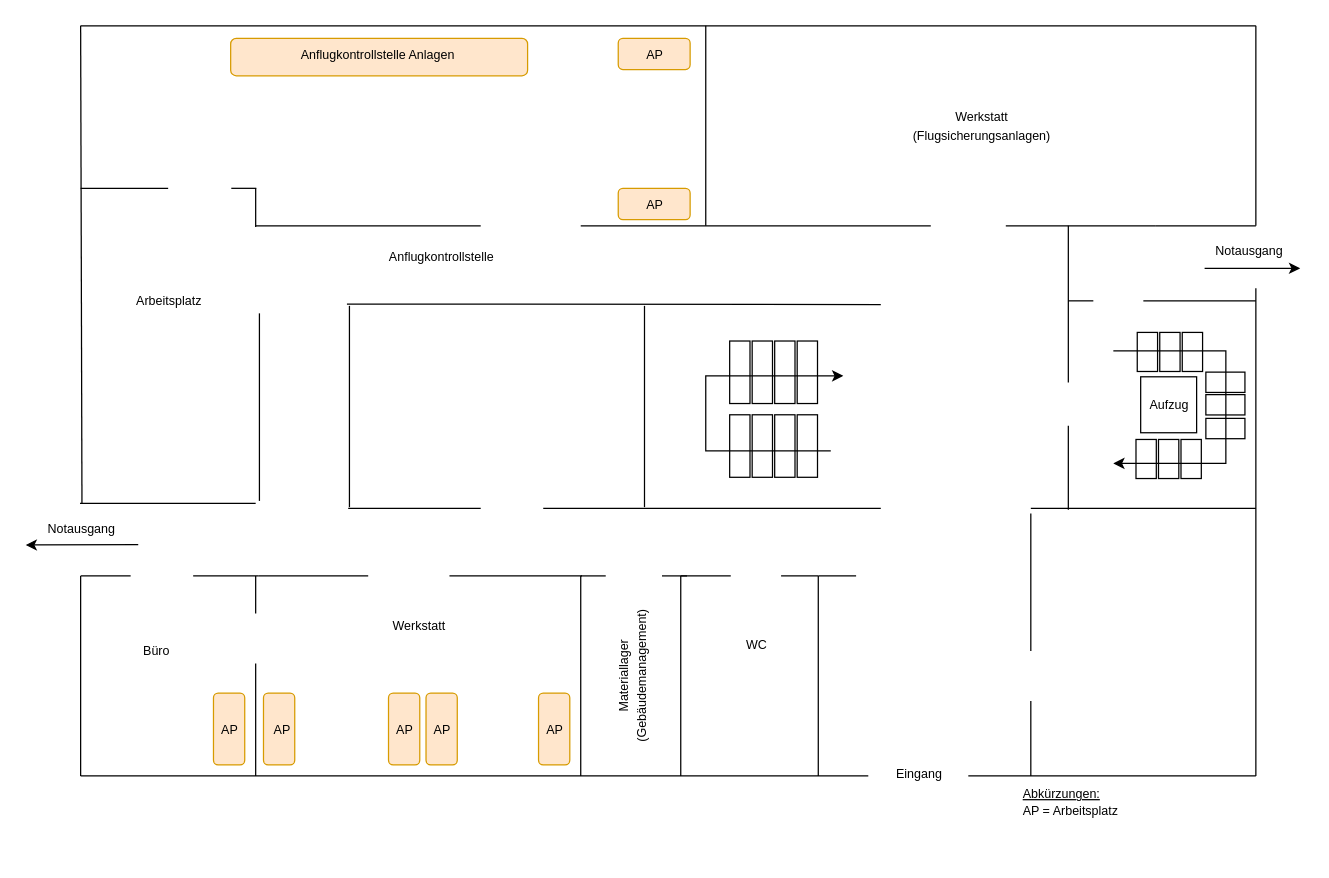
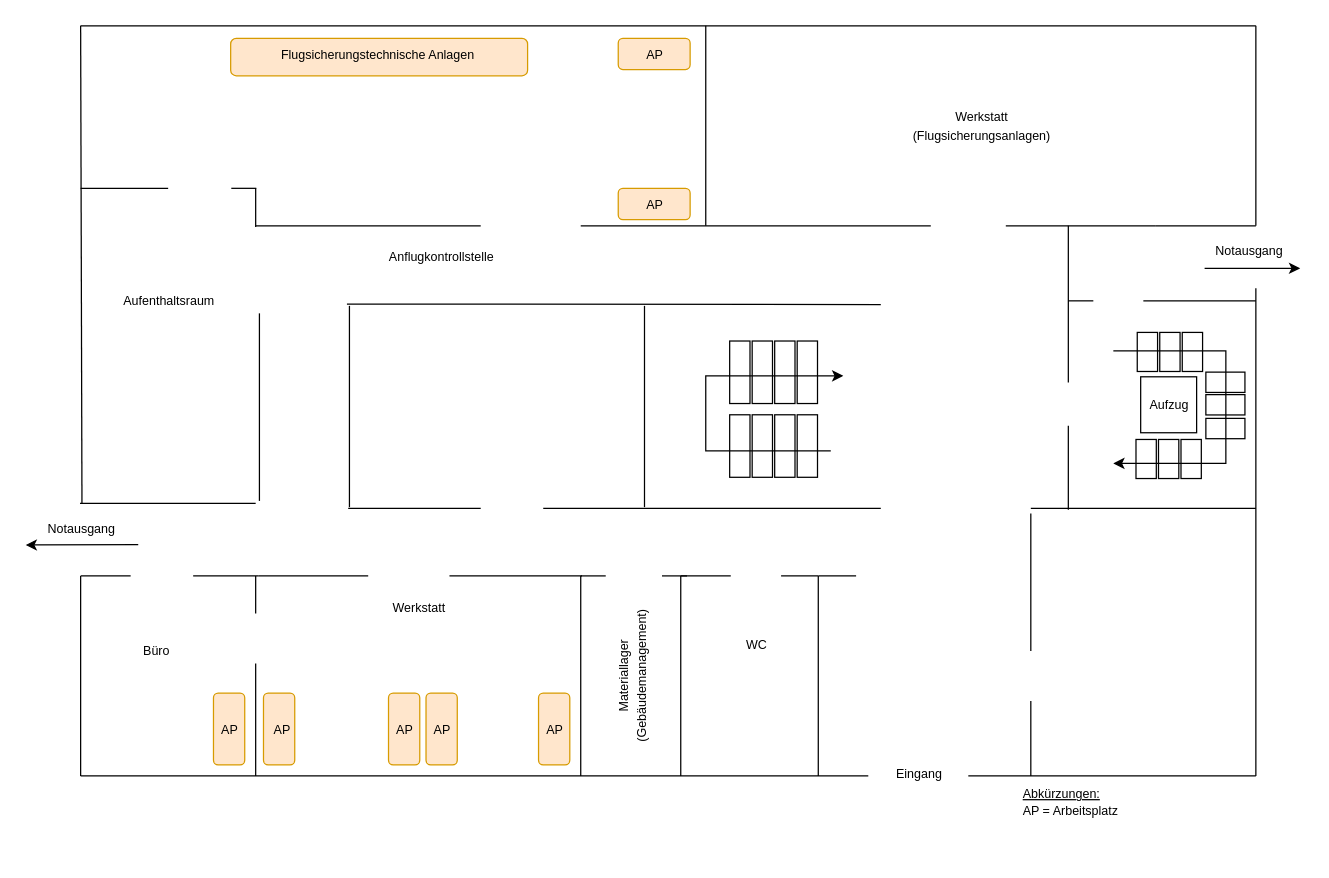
(378, 54) -> (378, 54)
(169, 301) -> (169, 301)
(419, 626) -> (419, 607)
